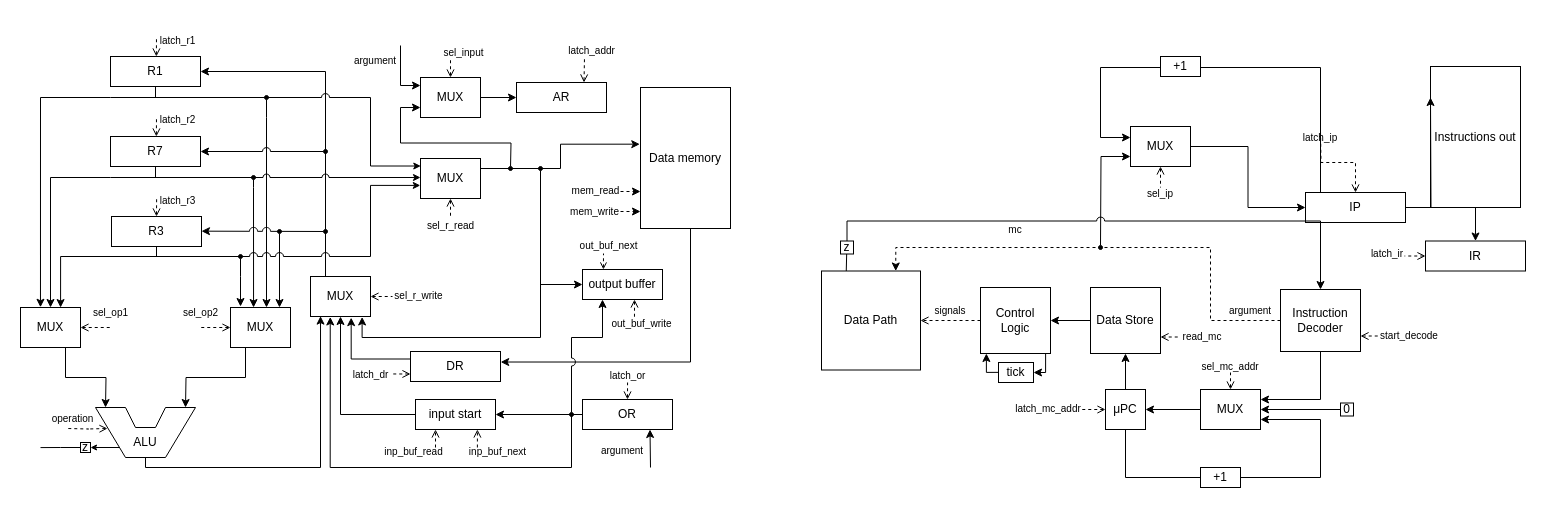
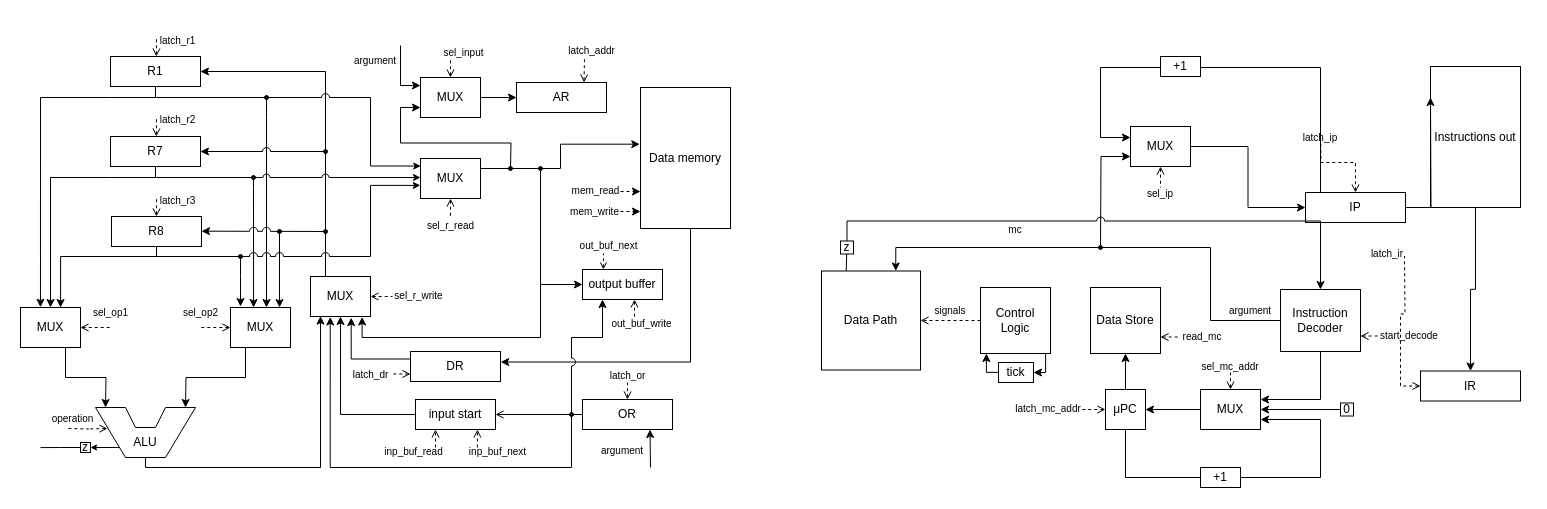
(157, 232) -> (157, 232)
(1115, 248) -> (1115, 248)
(1476, 256) -> (1471, 386)
(1074, 321) -> none
(503, 415) -> (501, 415)
